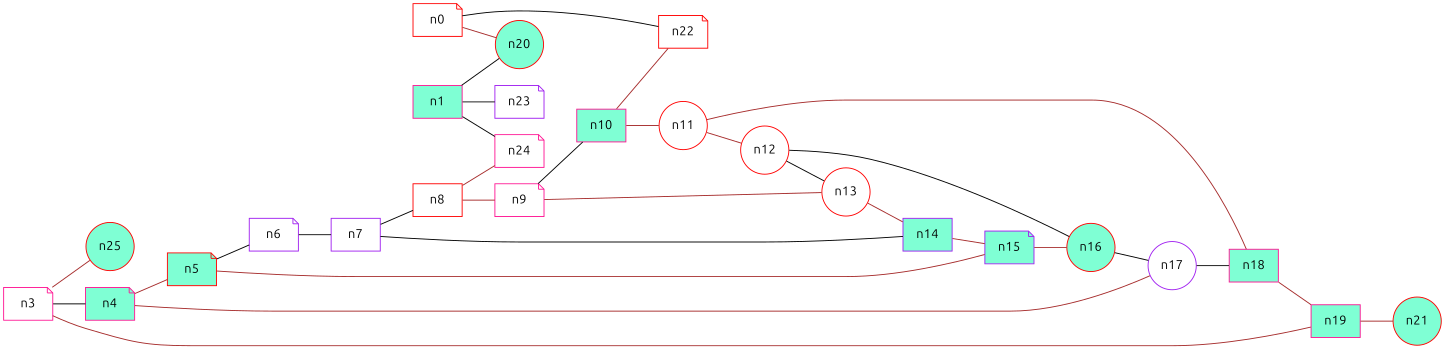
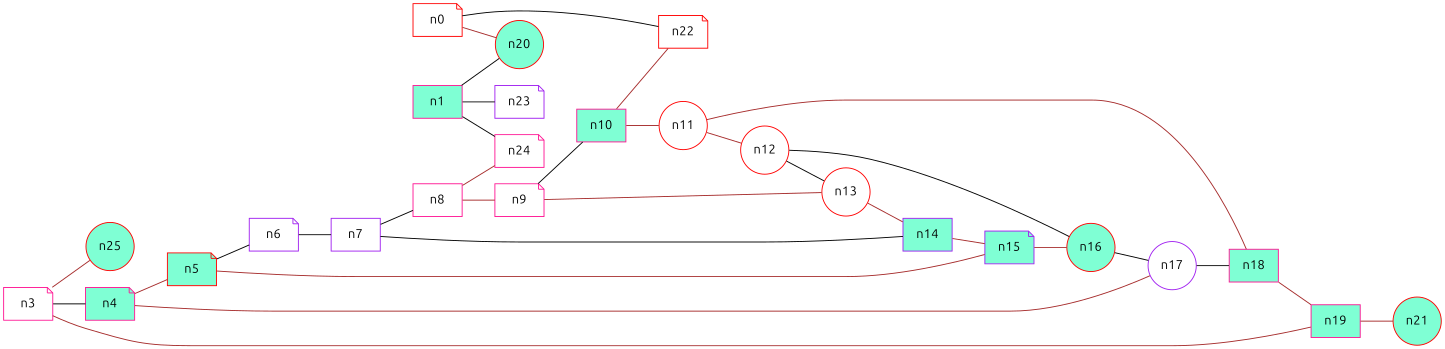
(438, 200) -> (438, 200)
